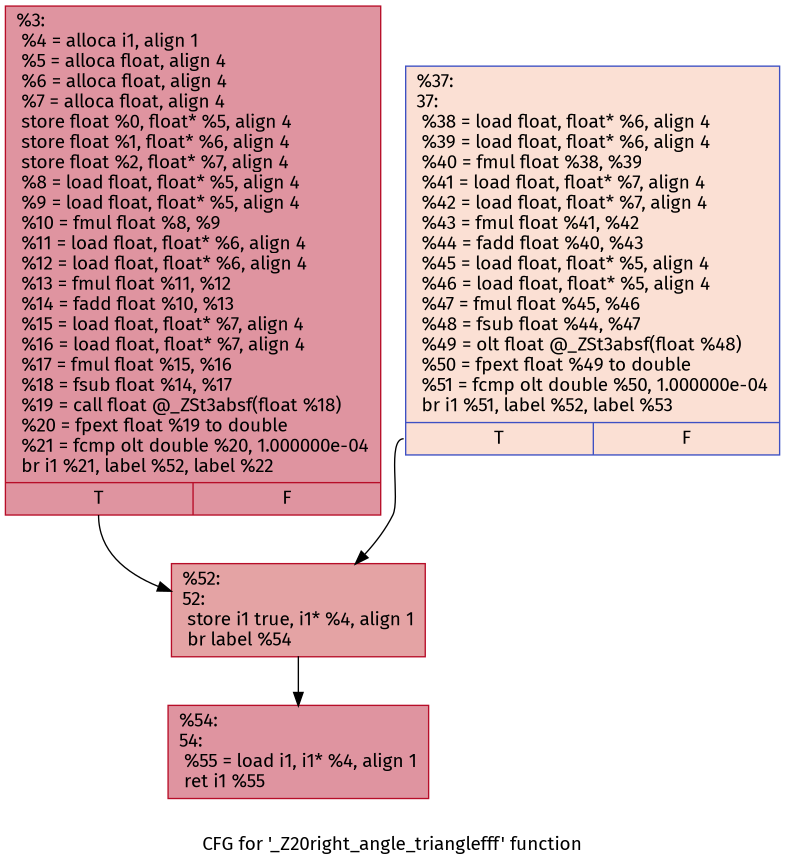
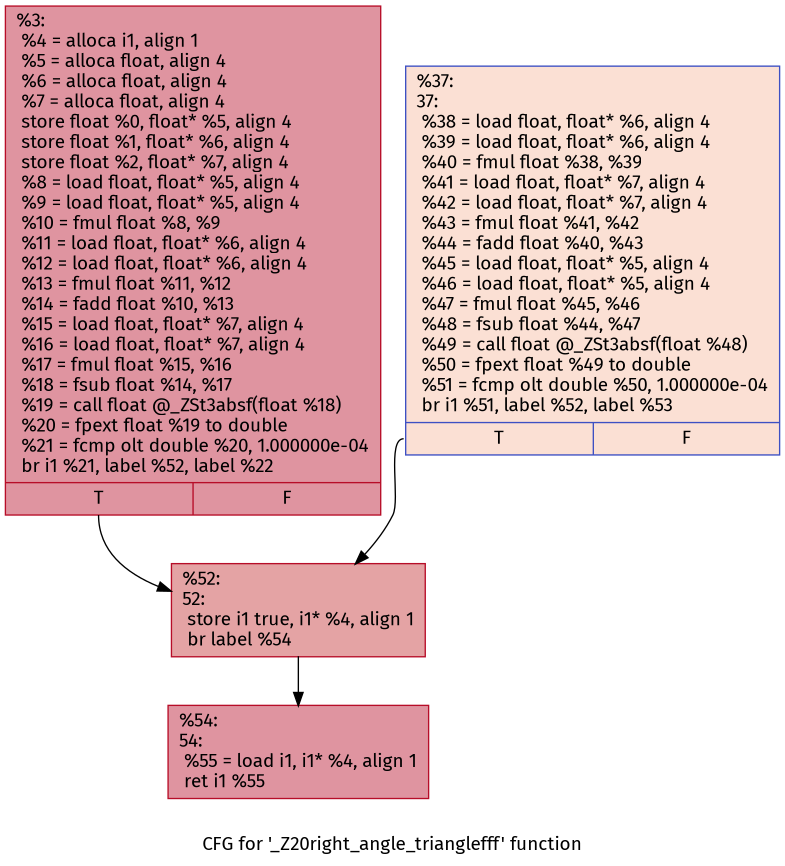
(579, 345) -> (583, 345)
